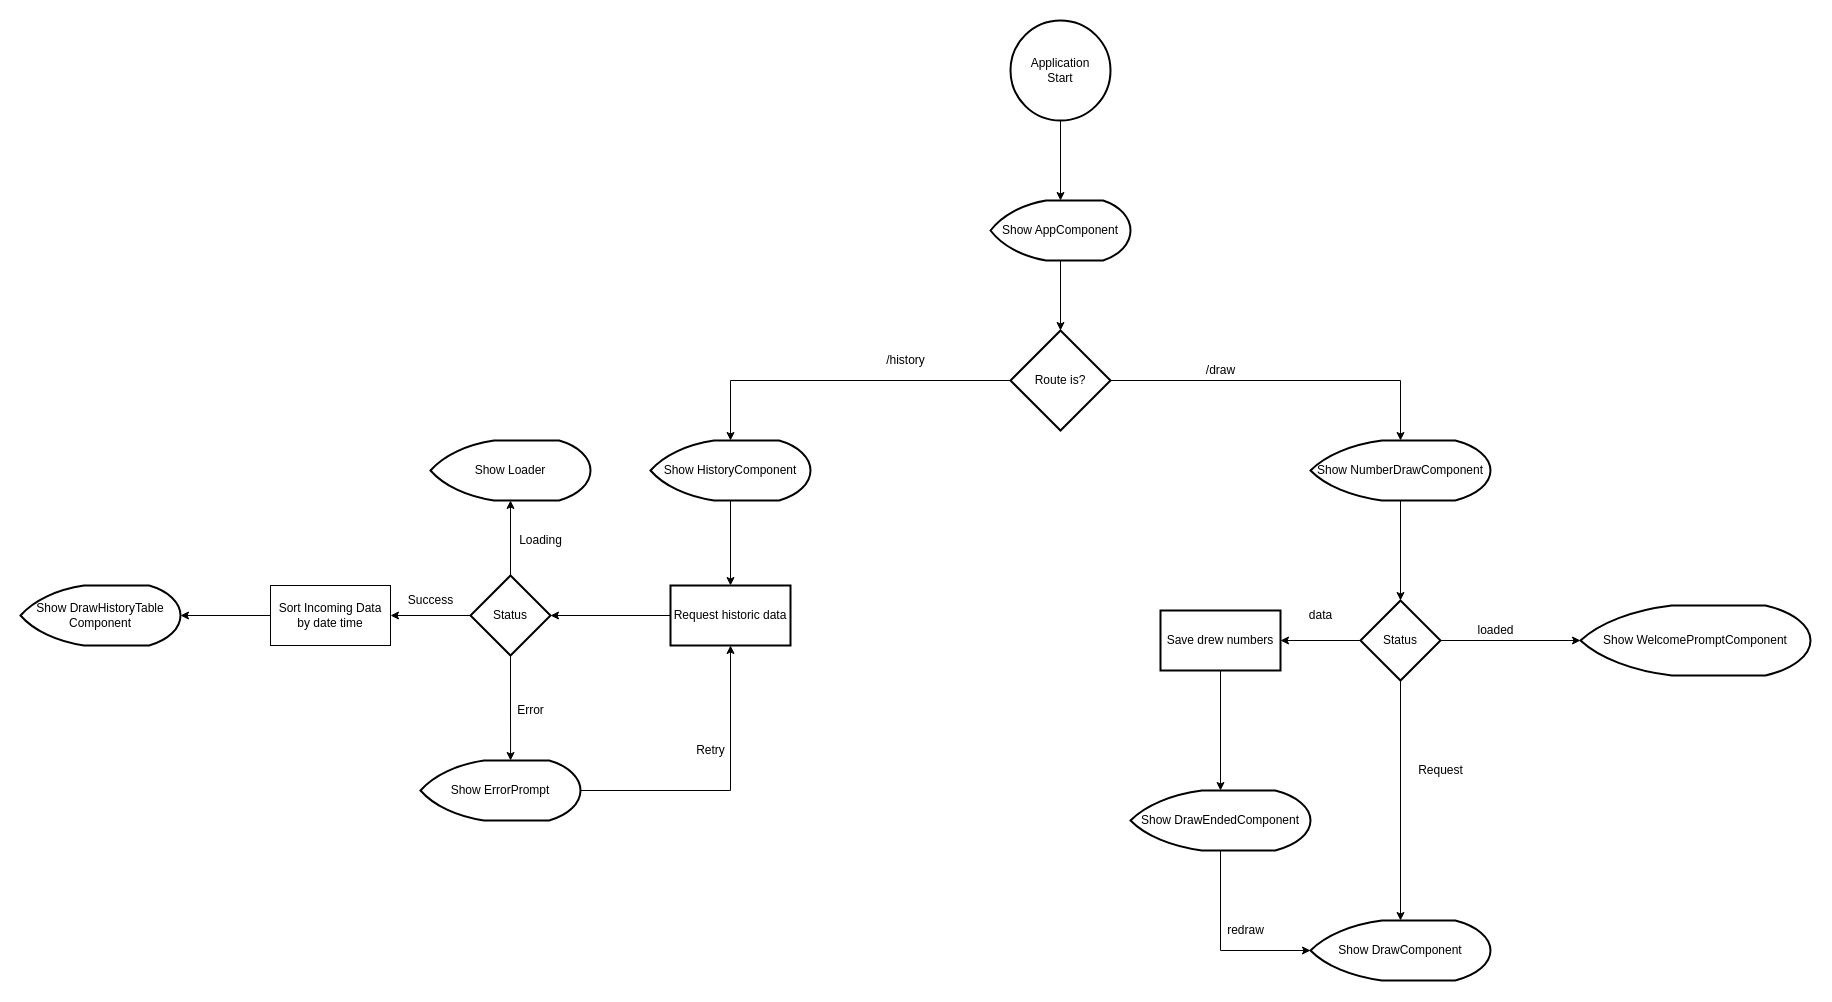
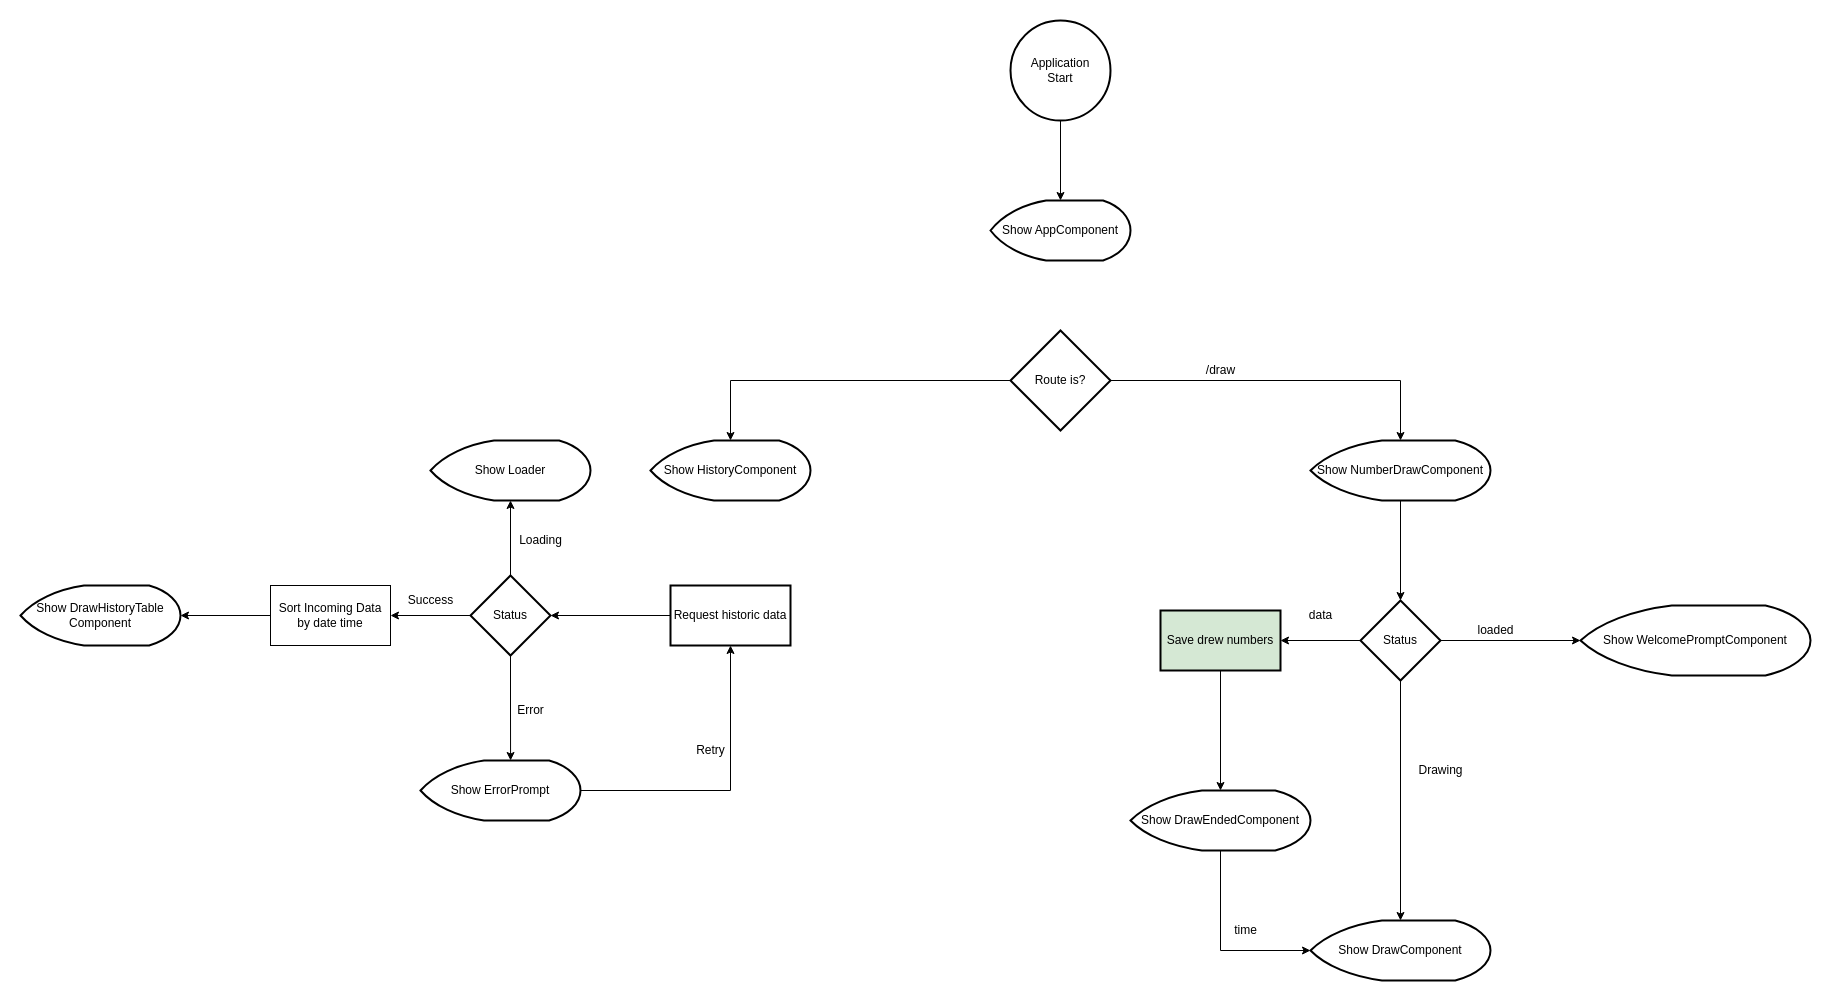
(1061, 292) -> none
(906, 361) -> none
(731, 540) -> none
(1221, 641) -> (1221, 641)
(1441, 771) -> (1441, 771)
(1246, 931) -> (1246, 931)
